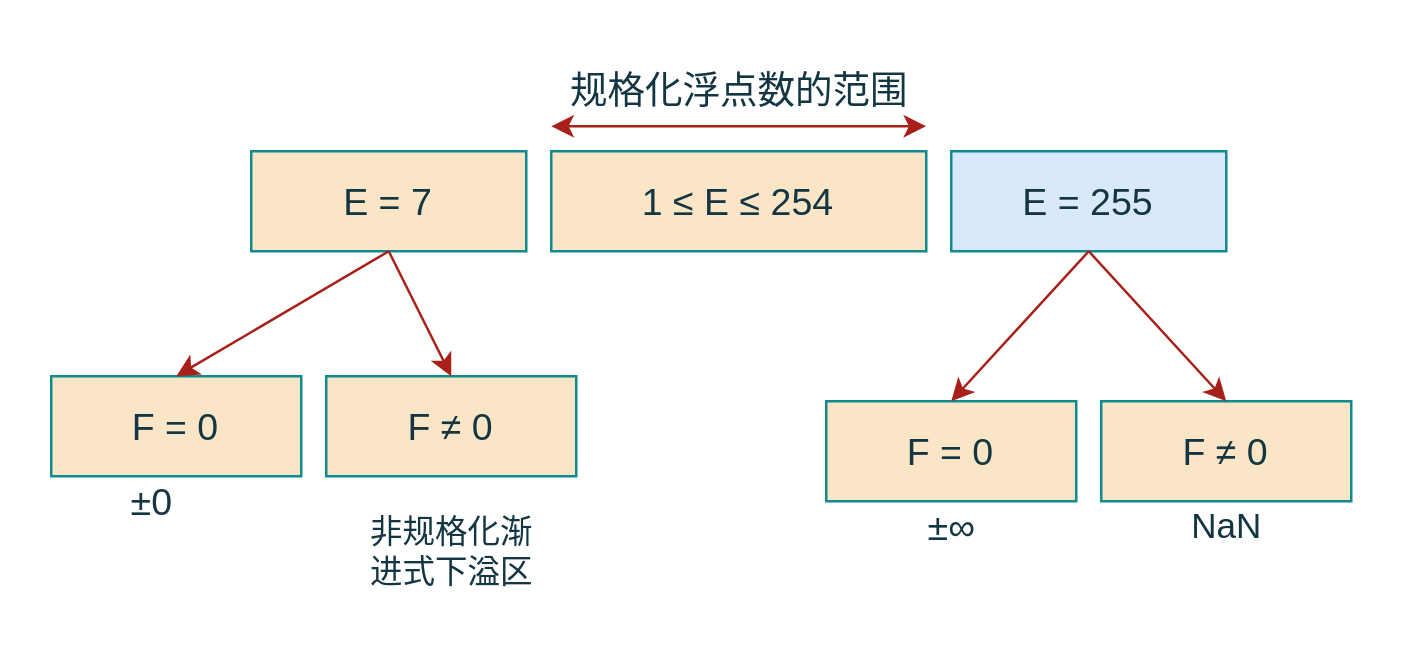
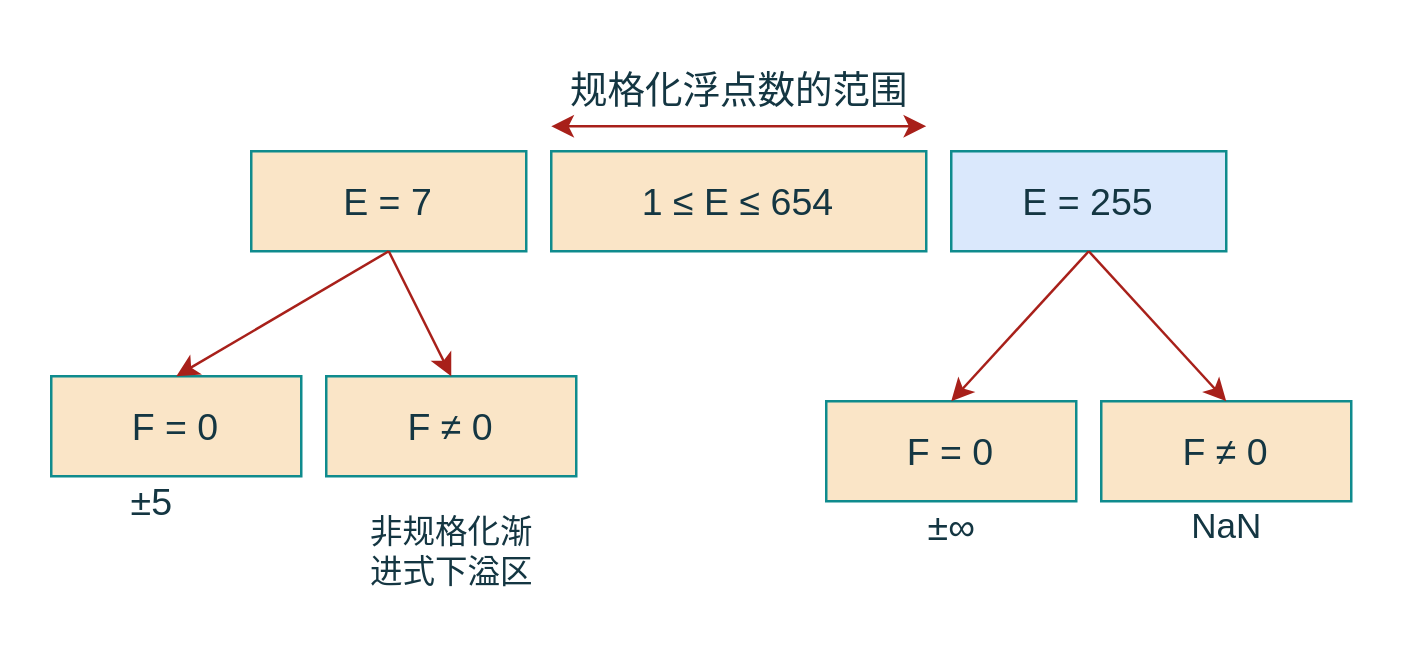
(739, 201) -> (739, 201)
(153, 501) -> (153, 501)
